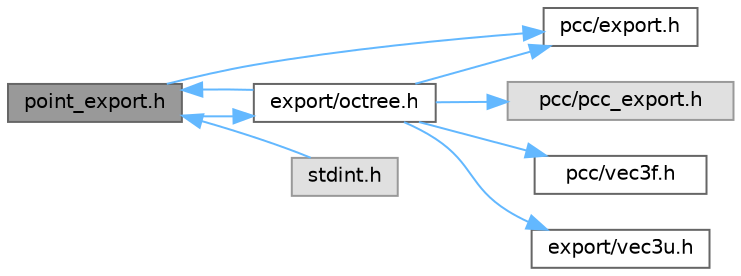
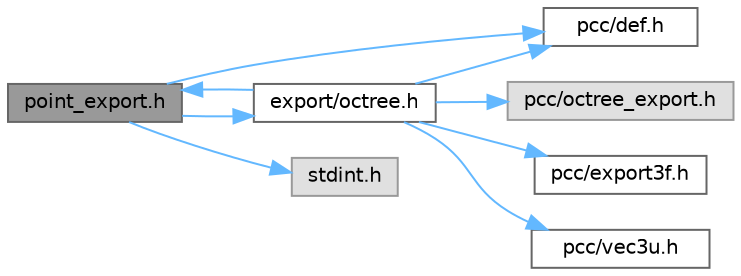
(621, 27) -> (621, 27)
(621, 101) -> (621, 101)
(257, 138) -> (199, 147)
(621, 175) -> (621, 175)
(621, 249) -> (621, 249)
